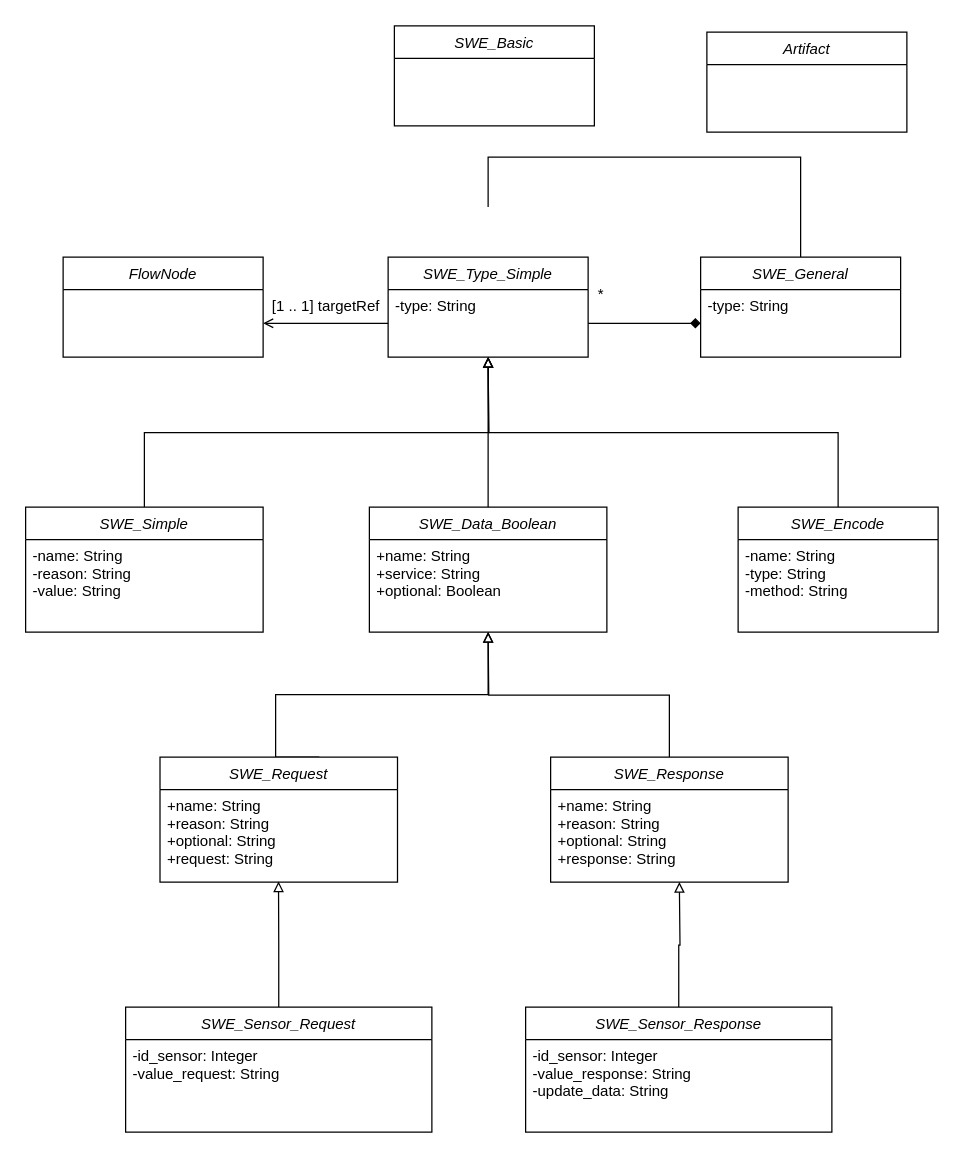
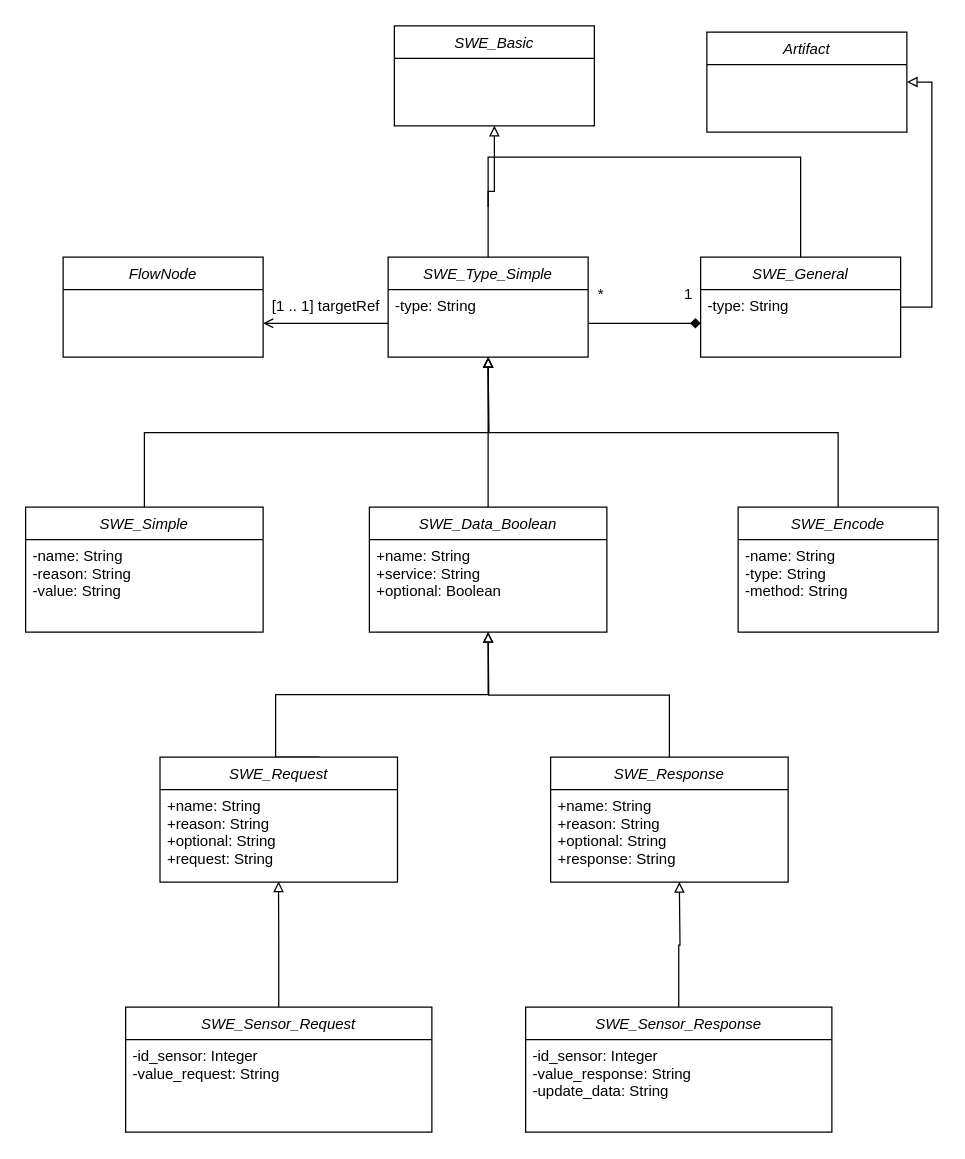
none -> (494, 165)
none -> (932, 203)
none -> (688, 294)
